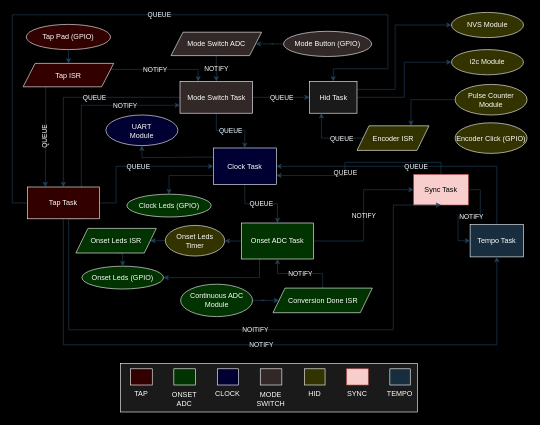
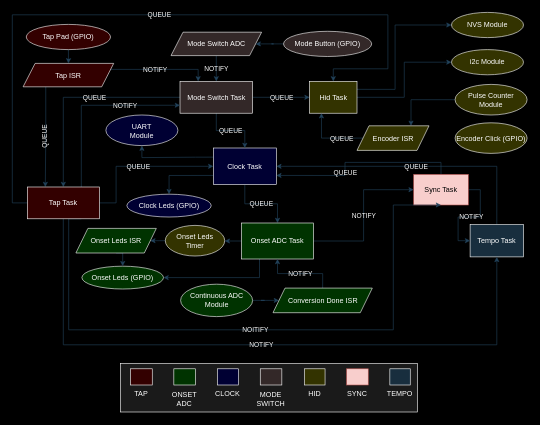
(333, 97) -> (333, 97)
(169, 206) -> (169, 206)
